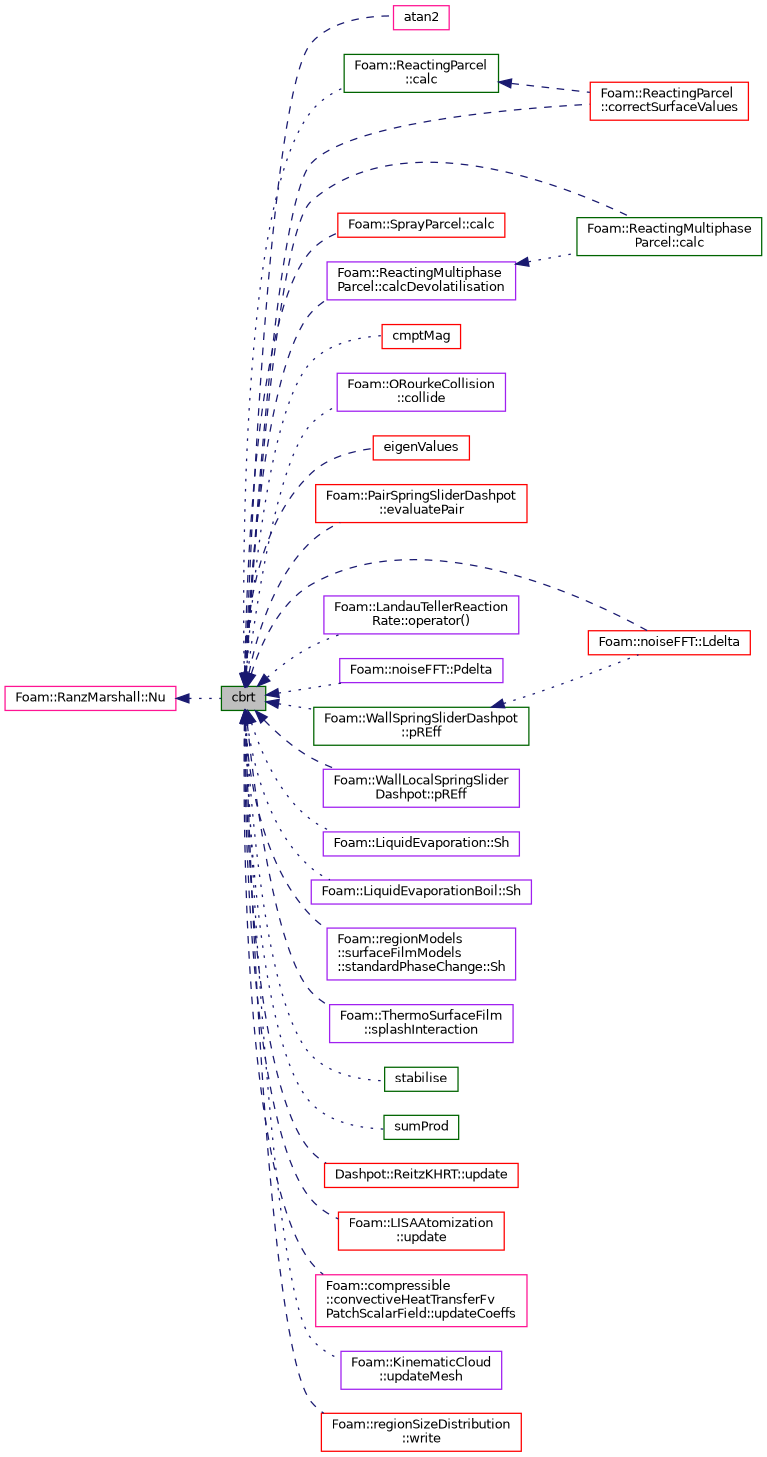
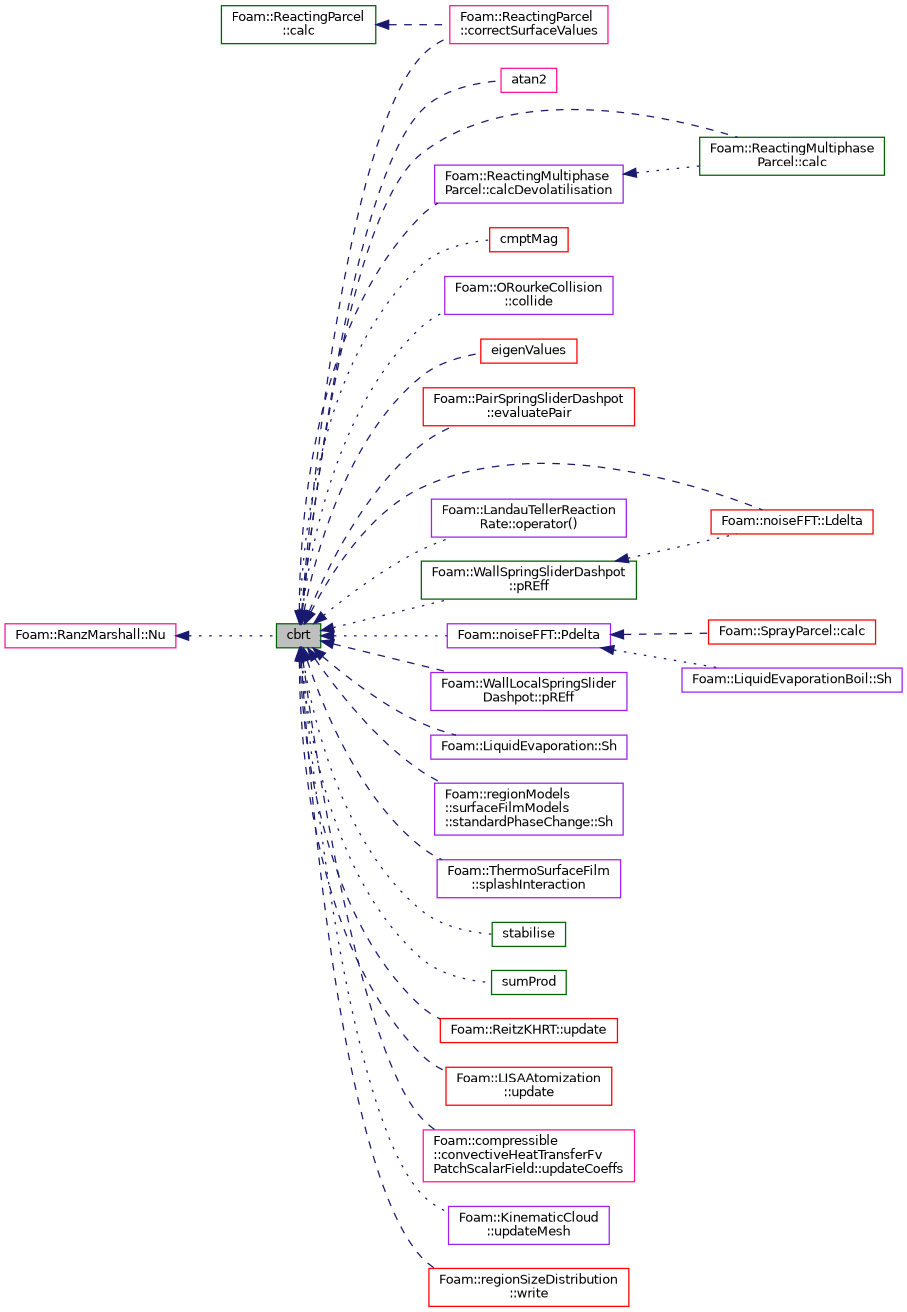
(669, 101) -> (529, 25)
(252, 368) -> none
(258, 442) -> (666, 634)
(281, 786) -> (385, 703)
(271, 812) -> (667, 659)
(421, 1175) -> (529, 1031)
